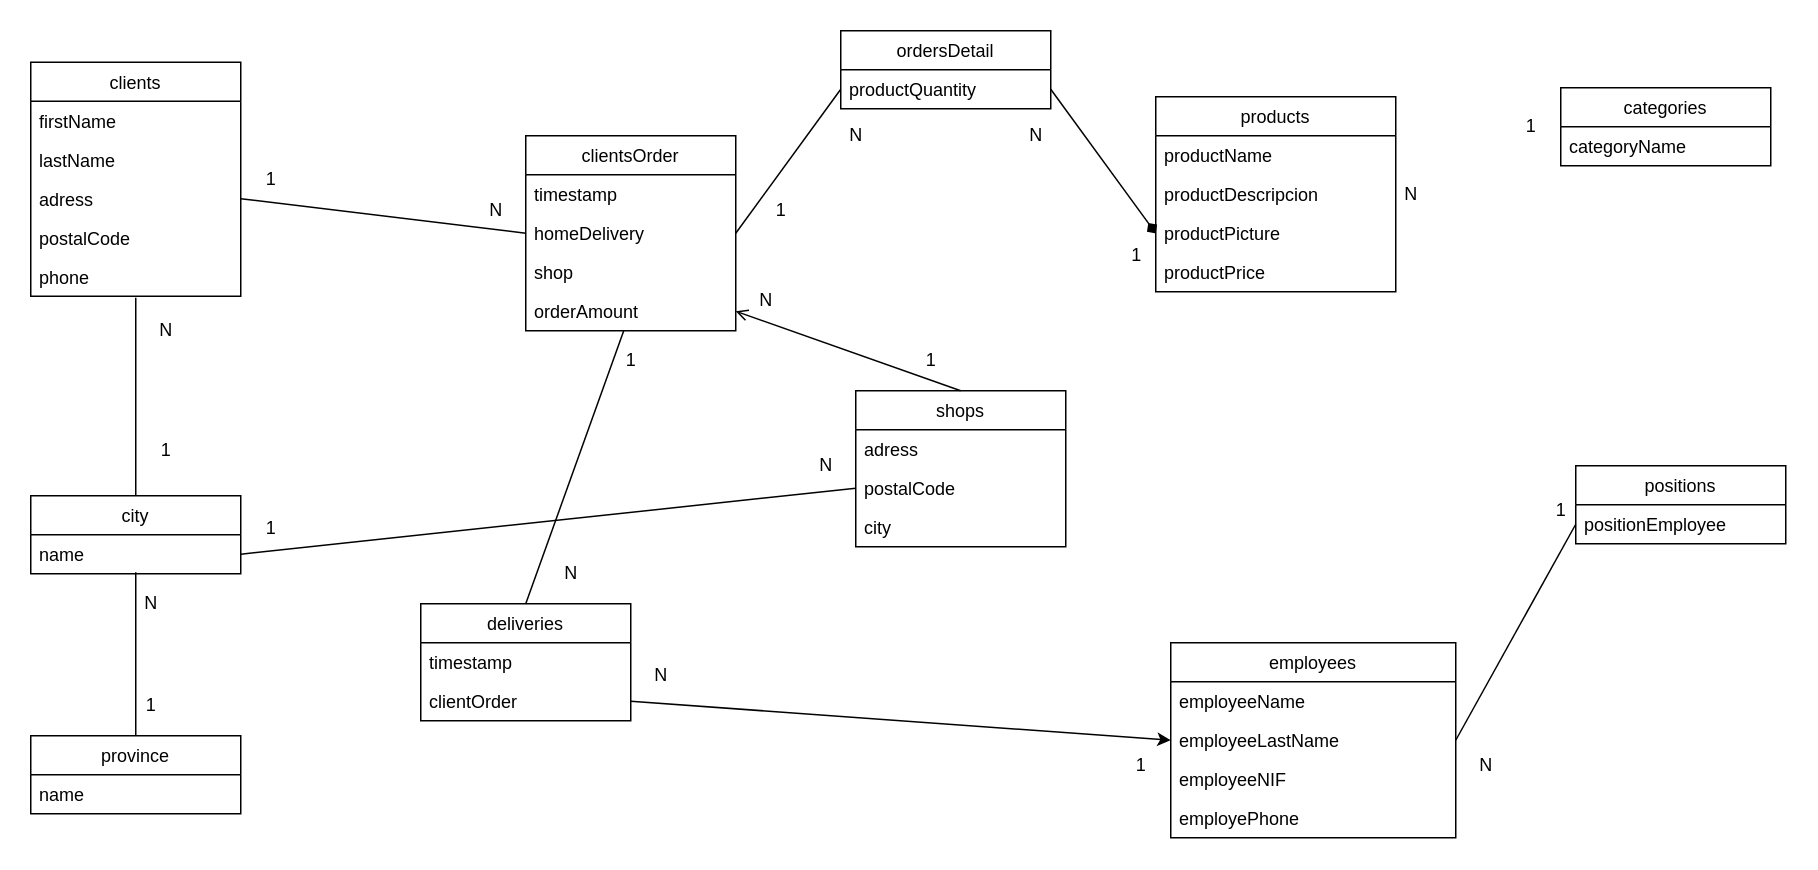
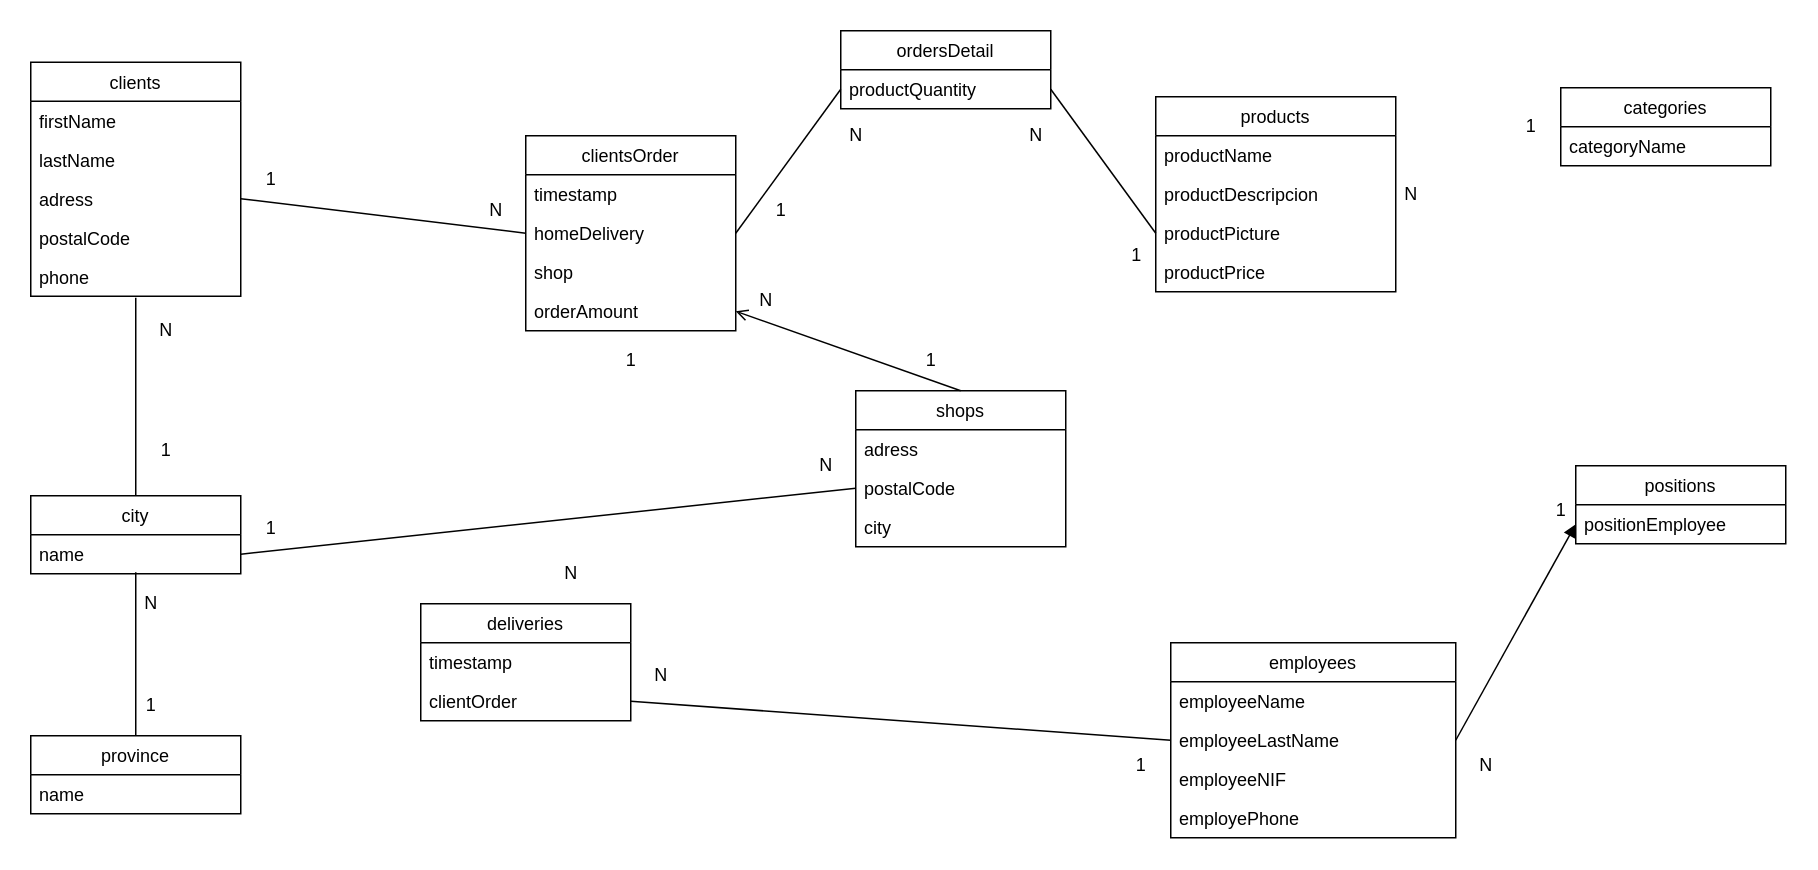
(1148, 223) -> (1152, 228)
(575, 466) -> none
(1572, 531) -> (1569, 536)
(1159, 739) -> (1163, 740)
